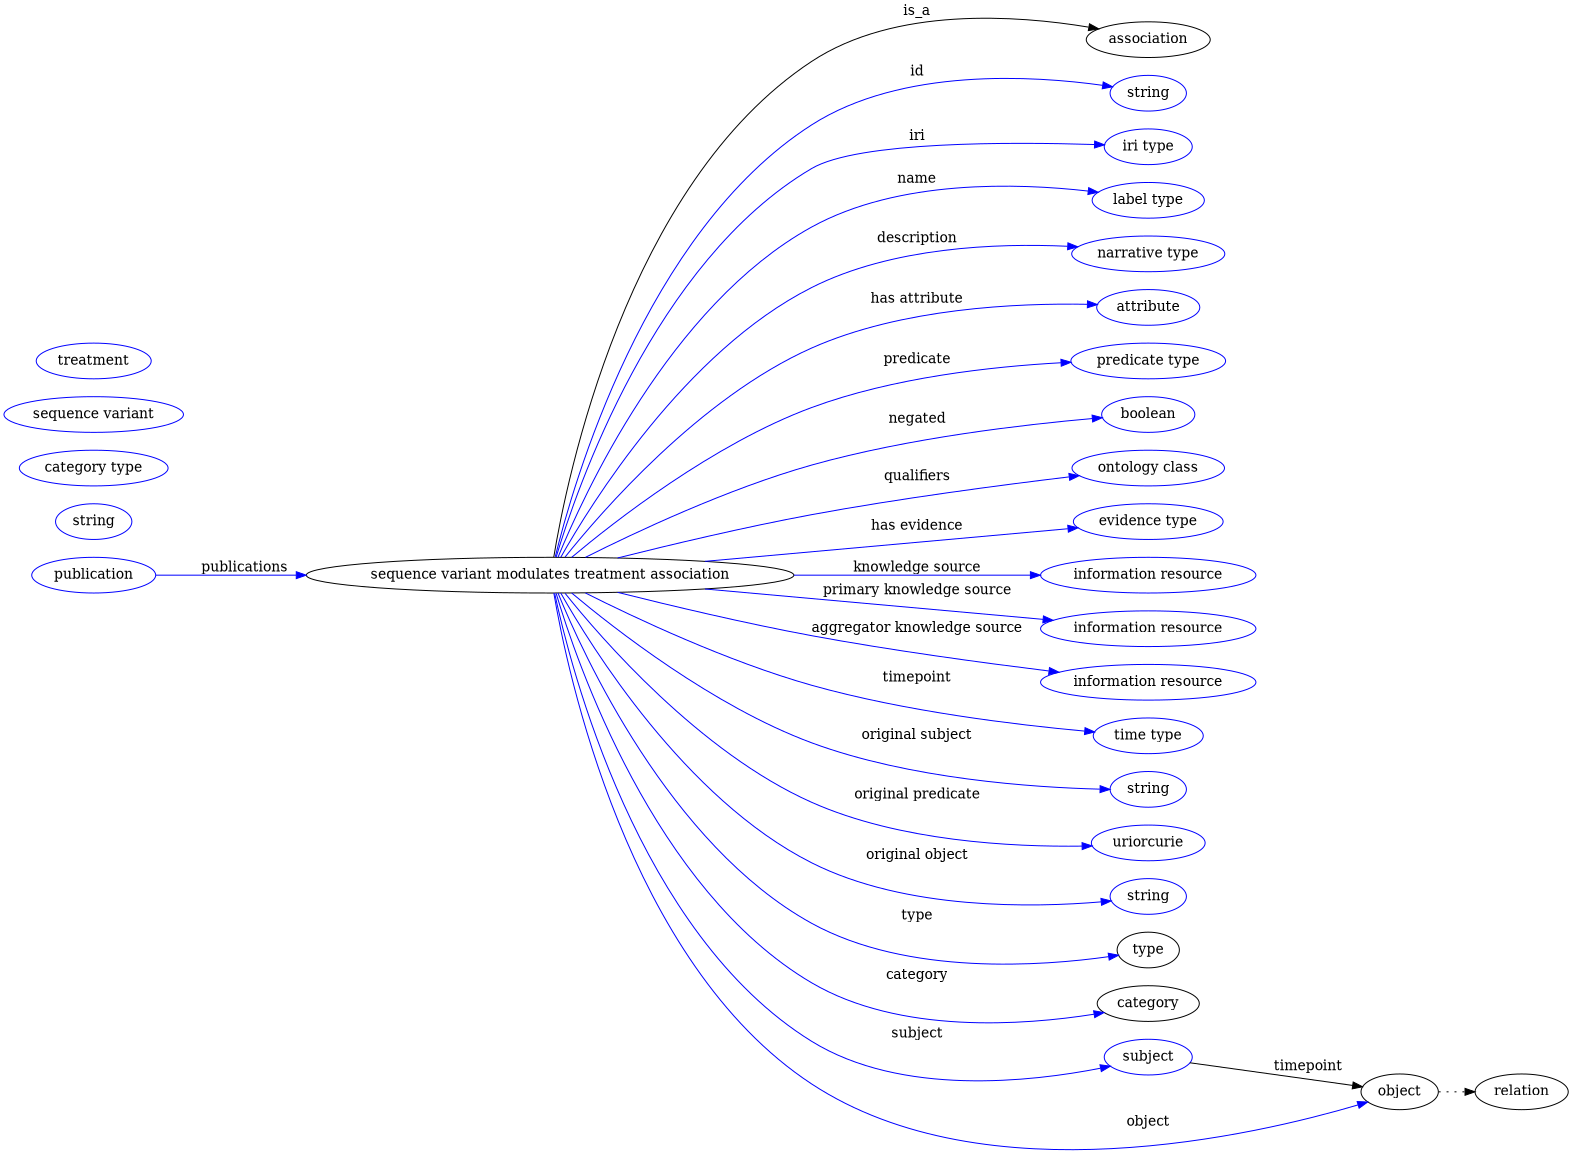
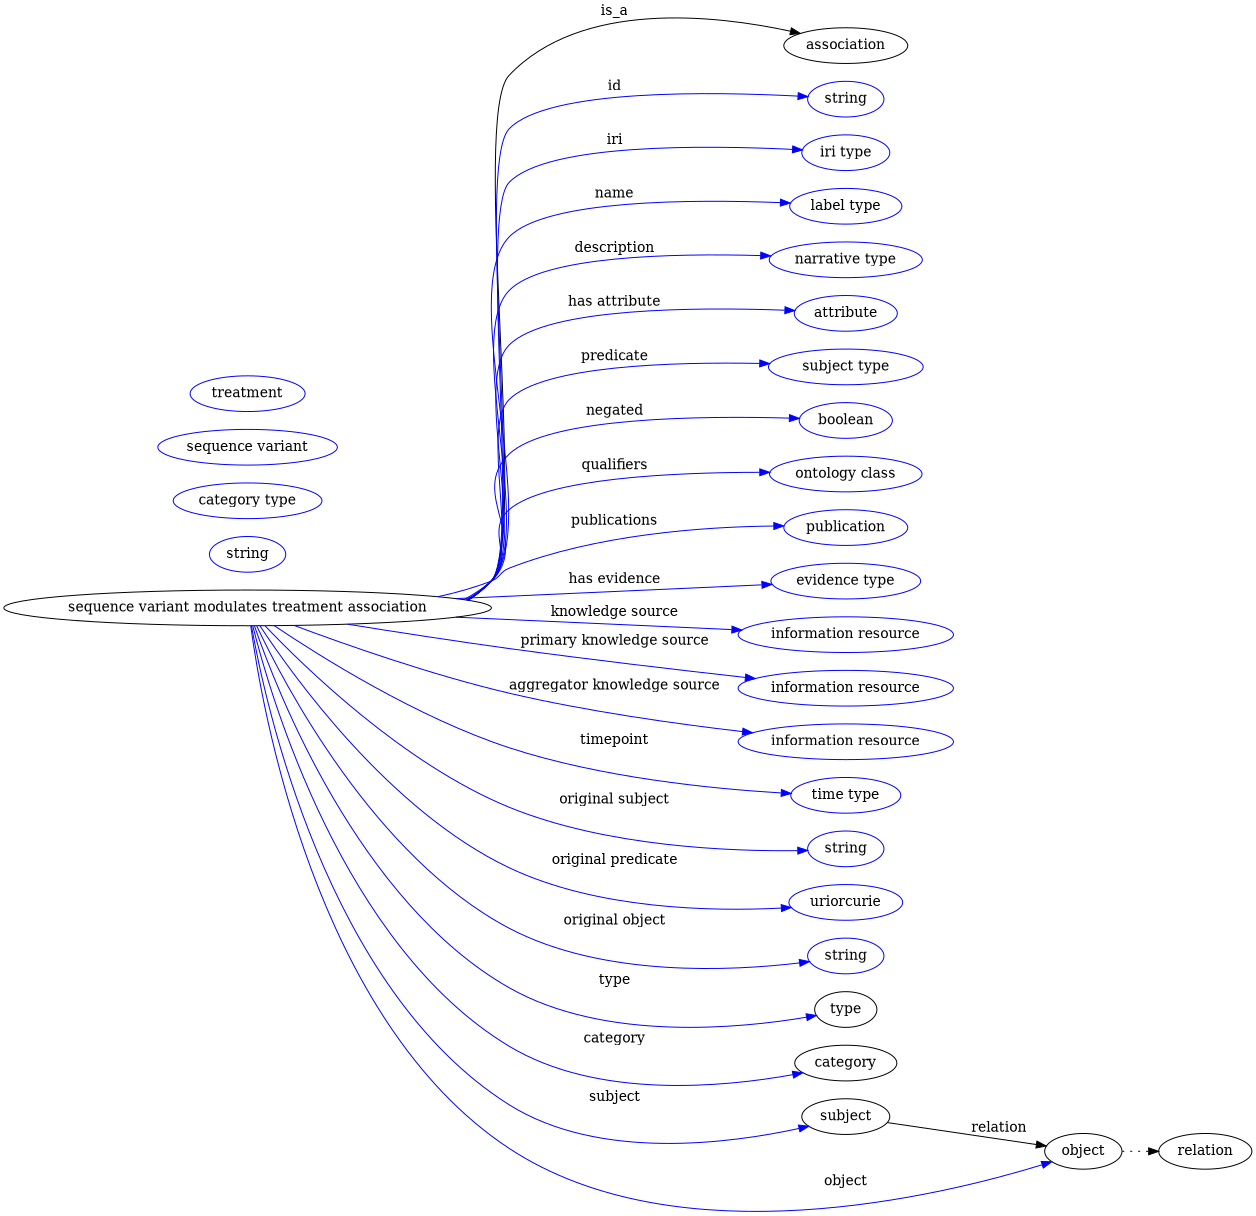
(1148, 361) -> (846, 367)
(226, 575) -> (601, 542)
(1148, 1057) -> (846, 1117)
(1308, 1067) -> (999, 1128)
